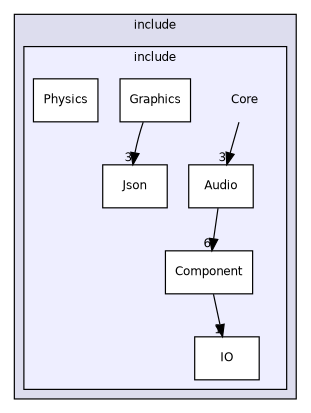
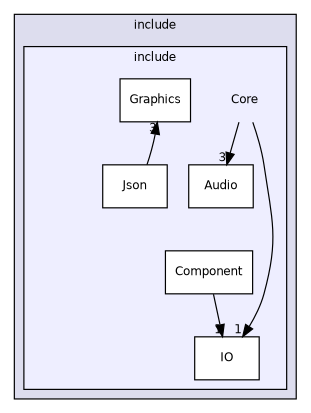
(66, 100) -> none
(139, 137) -> (152, 150)
(216, 223) -> none
none -> (272, 225)
